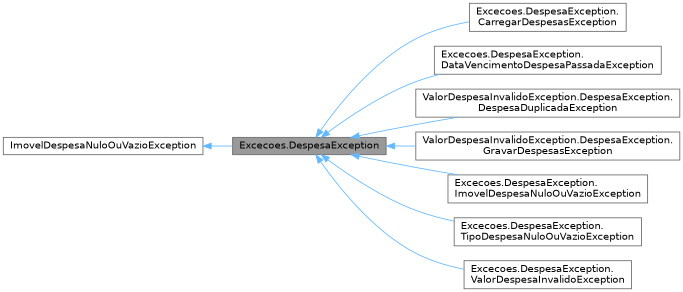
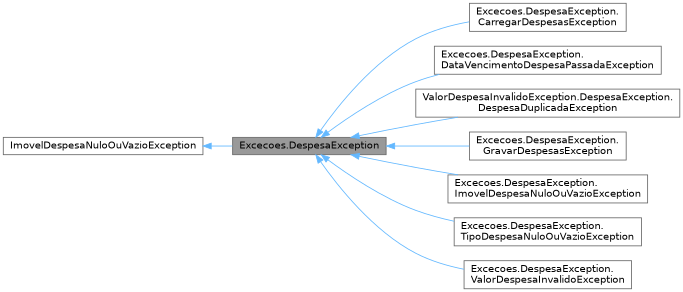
(548, 146) -> (548, 146)
